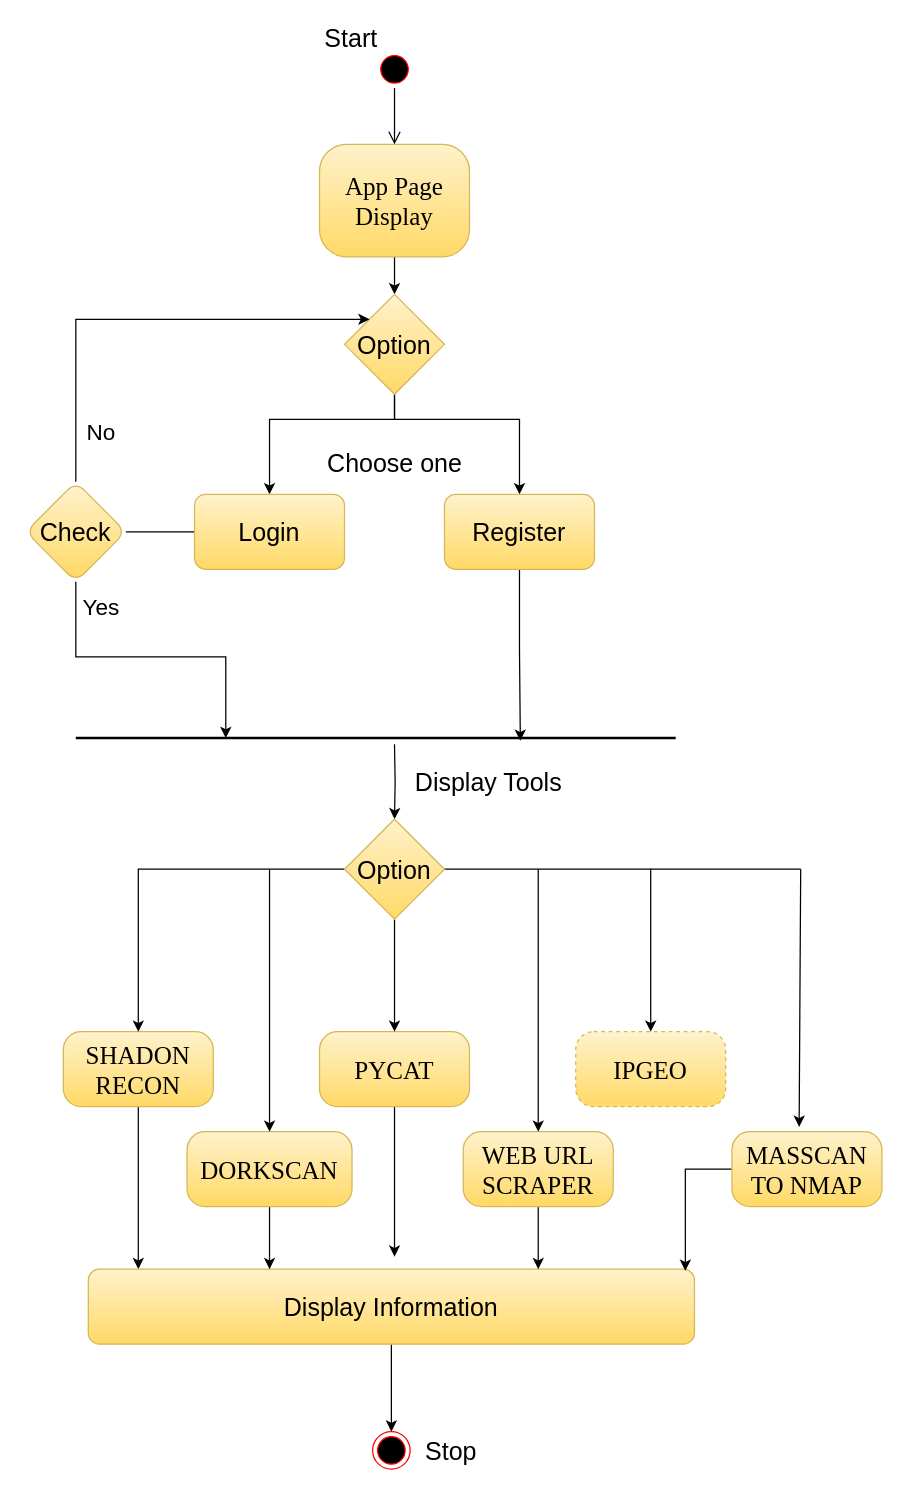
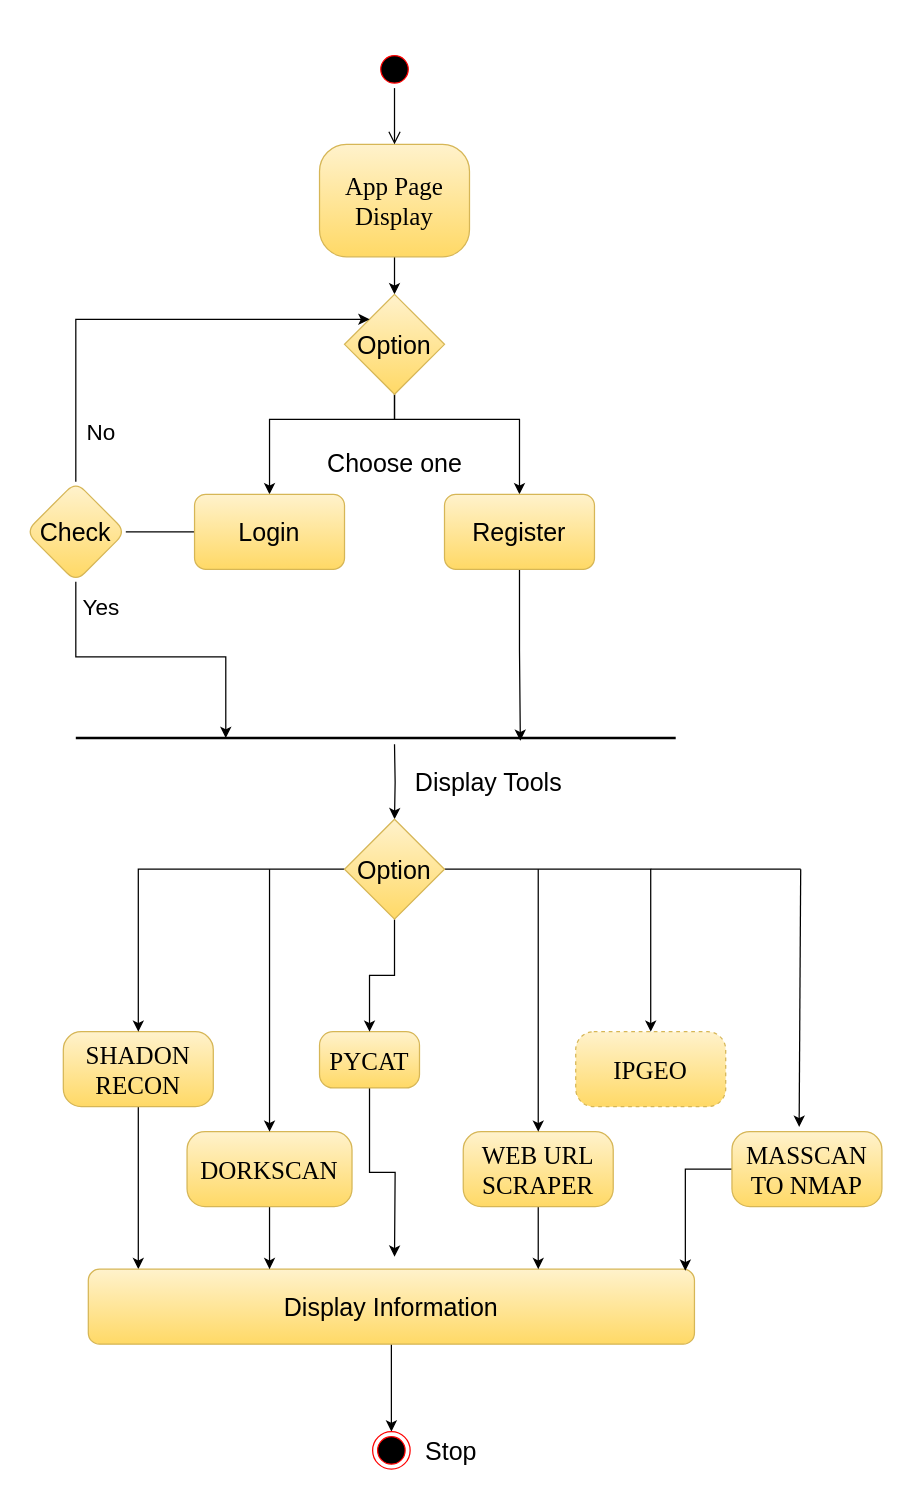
(351, 38) -> none
(394, 1069) -> (369, 1060)
